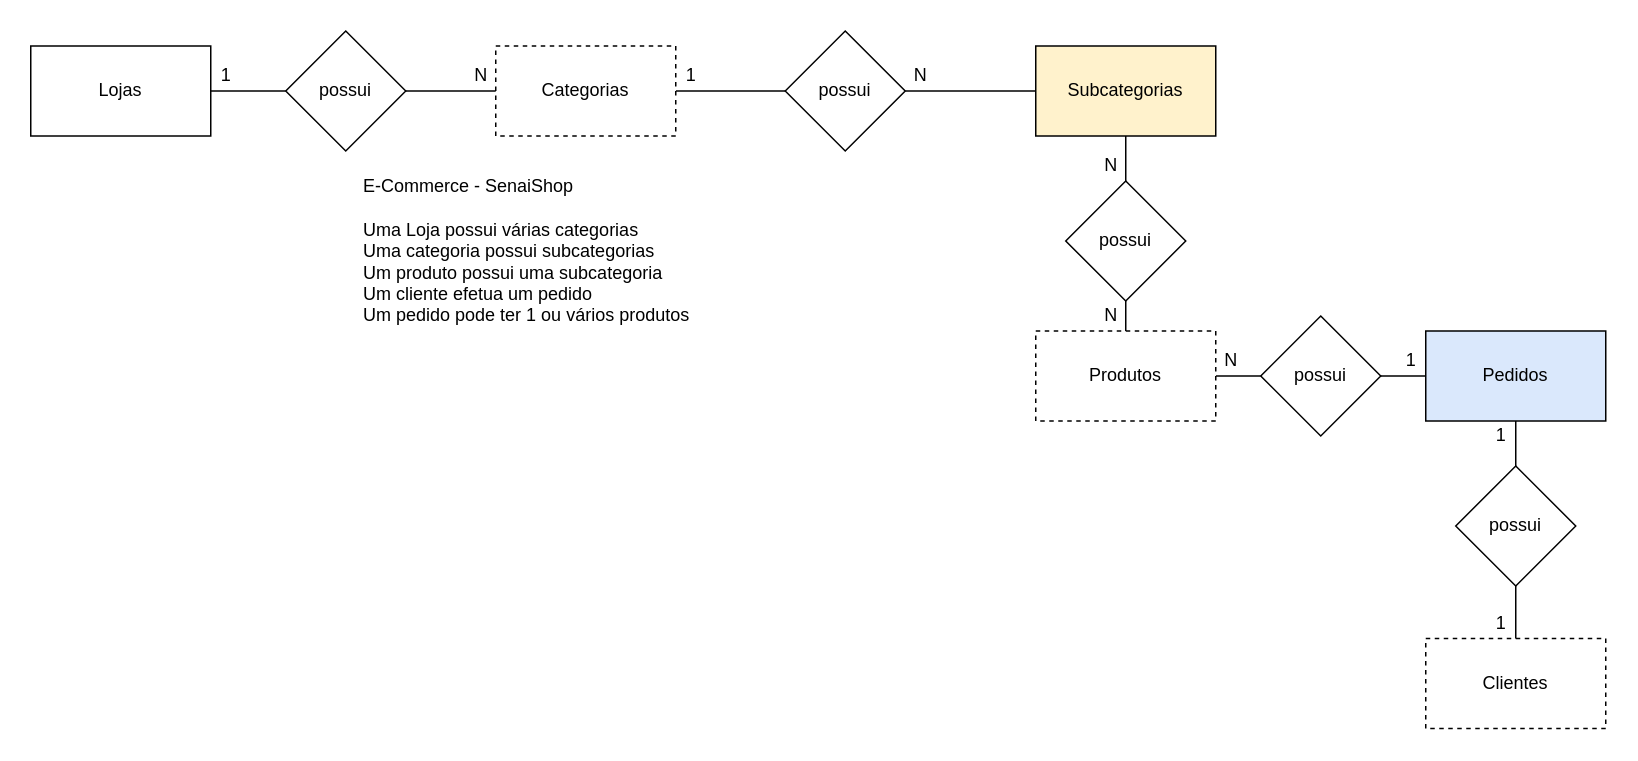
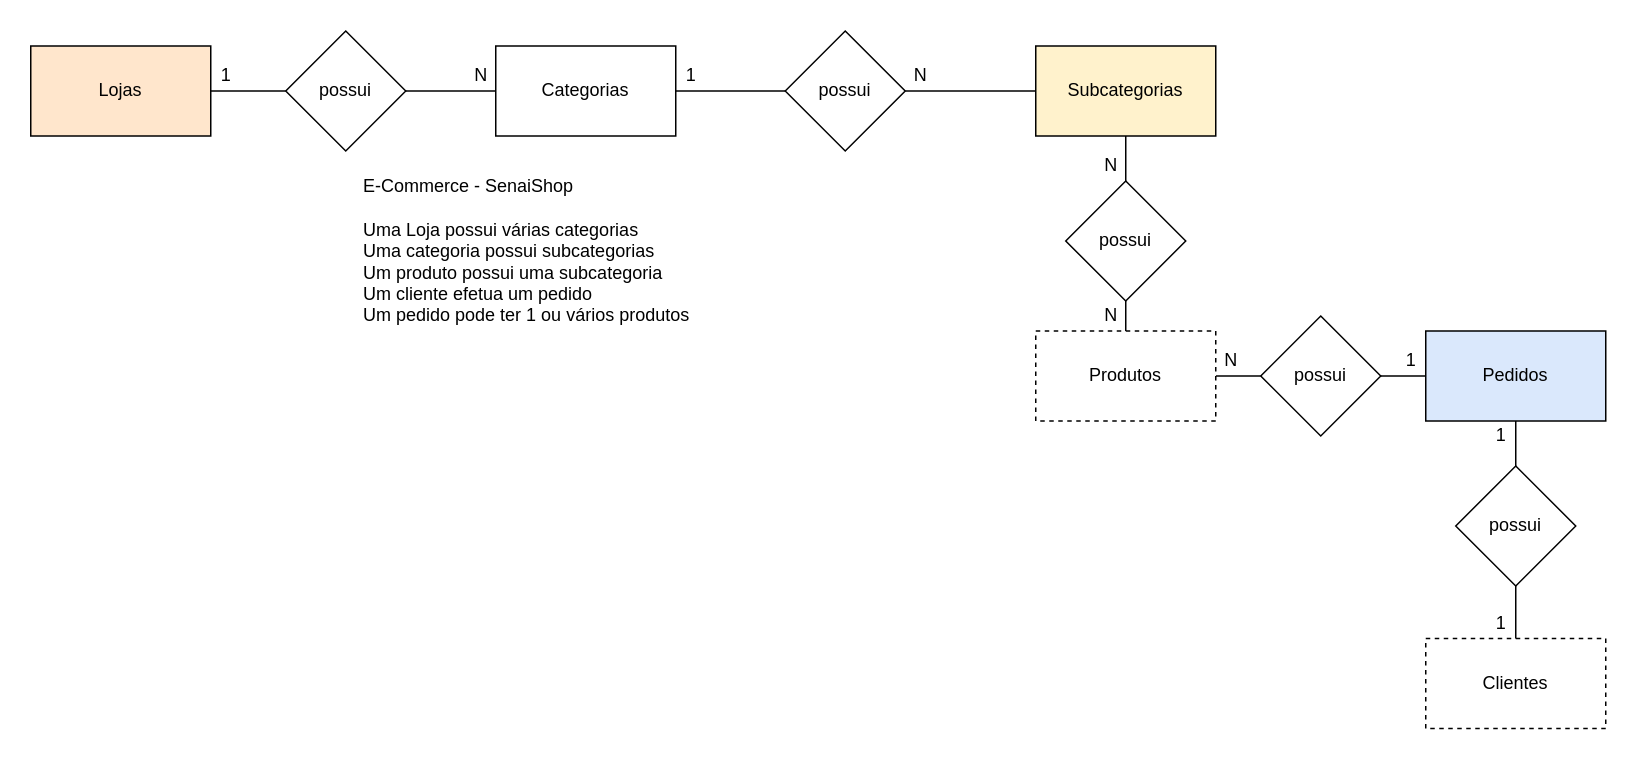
(121, 91) -> (121, 91)
(586, 91) -> (586, 91)
